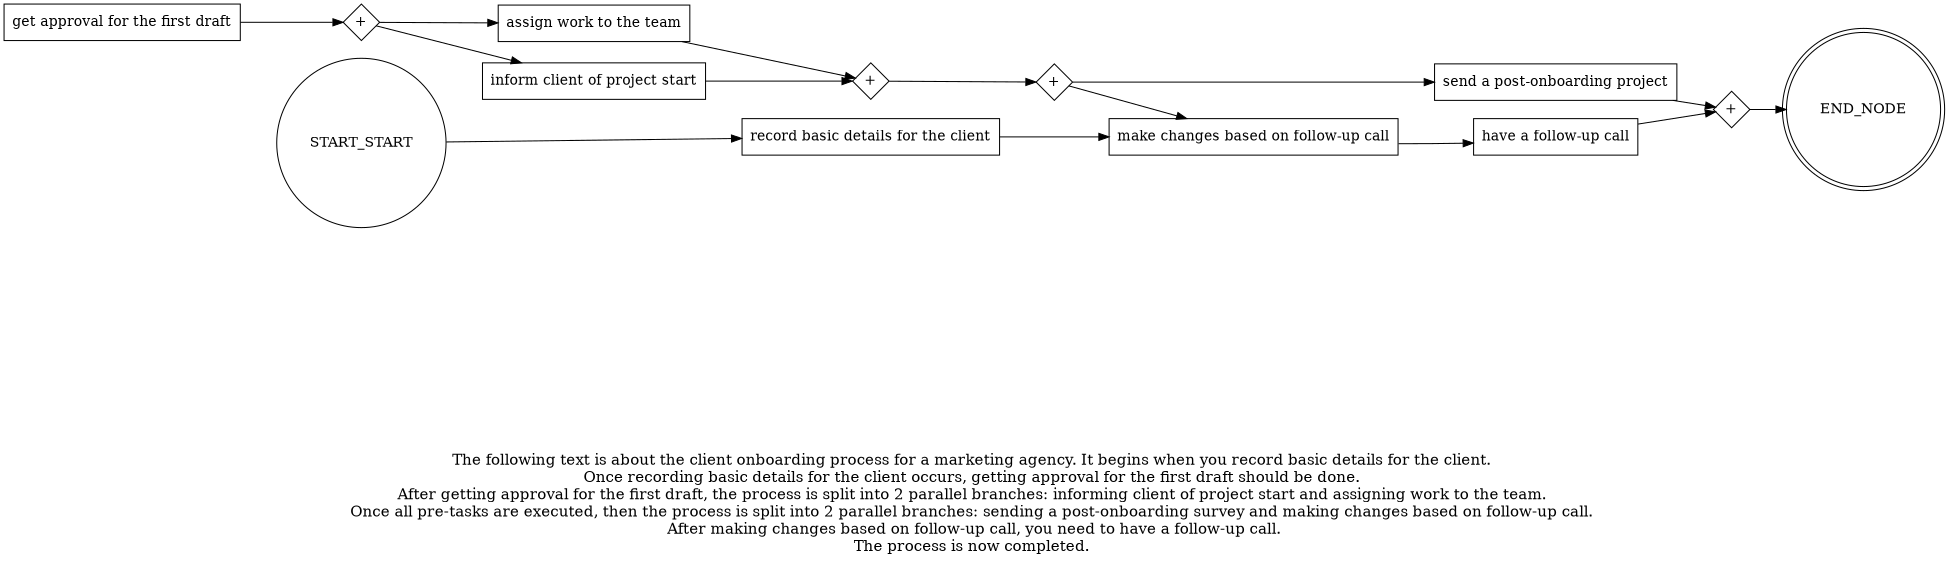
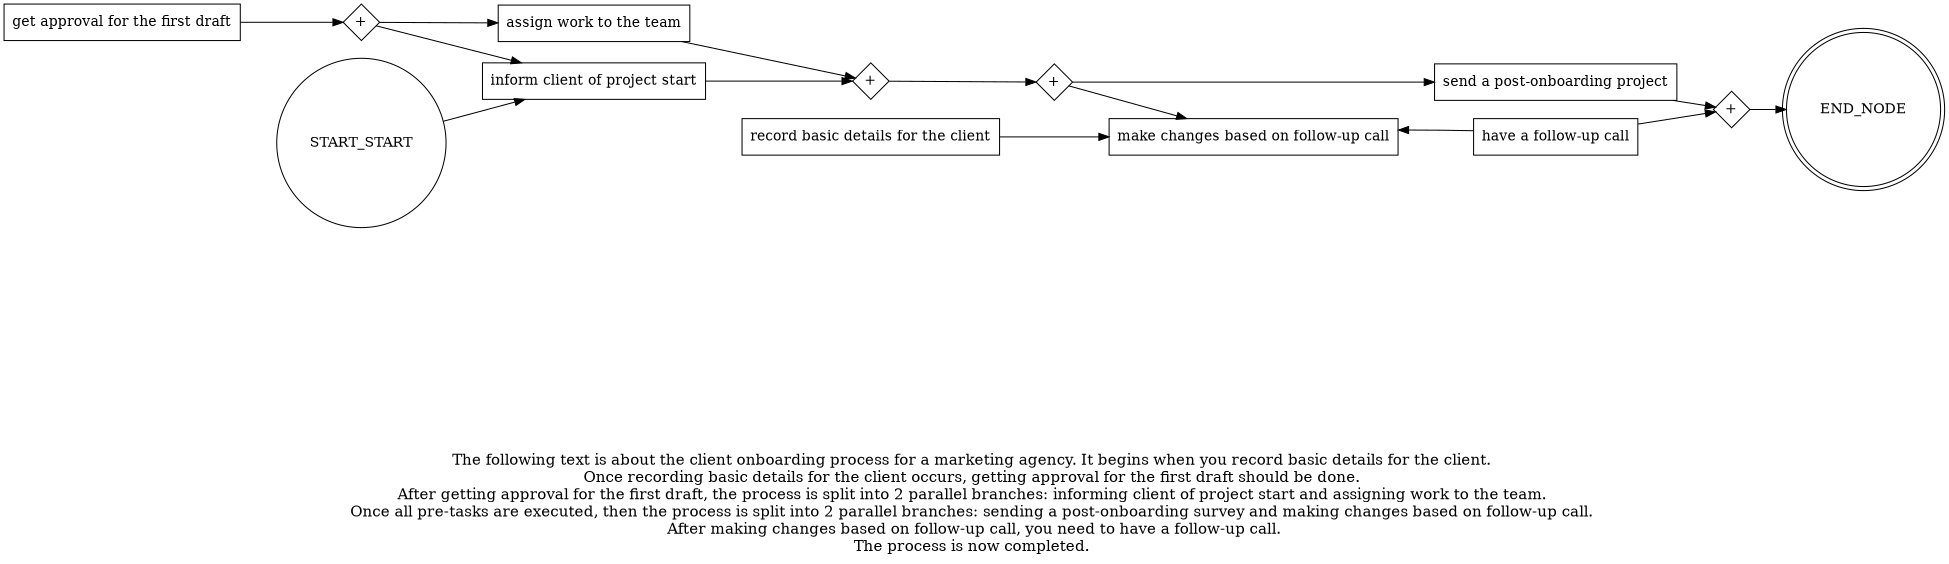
(589, 140) -> (479, 112)
(1431, 144) -> (1441, 130)
